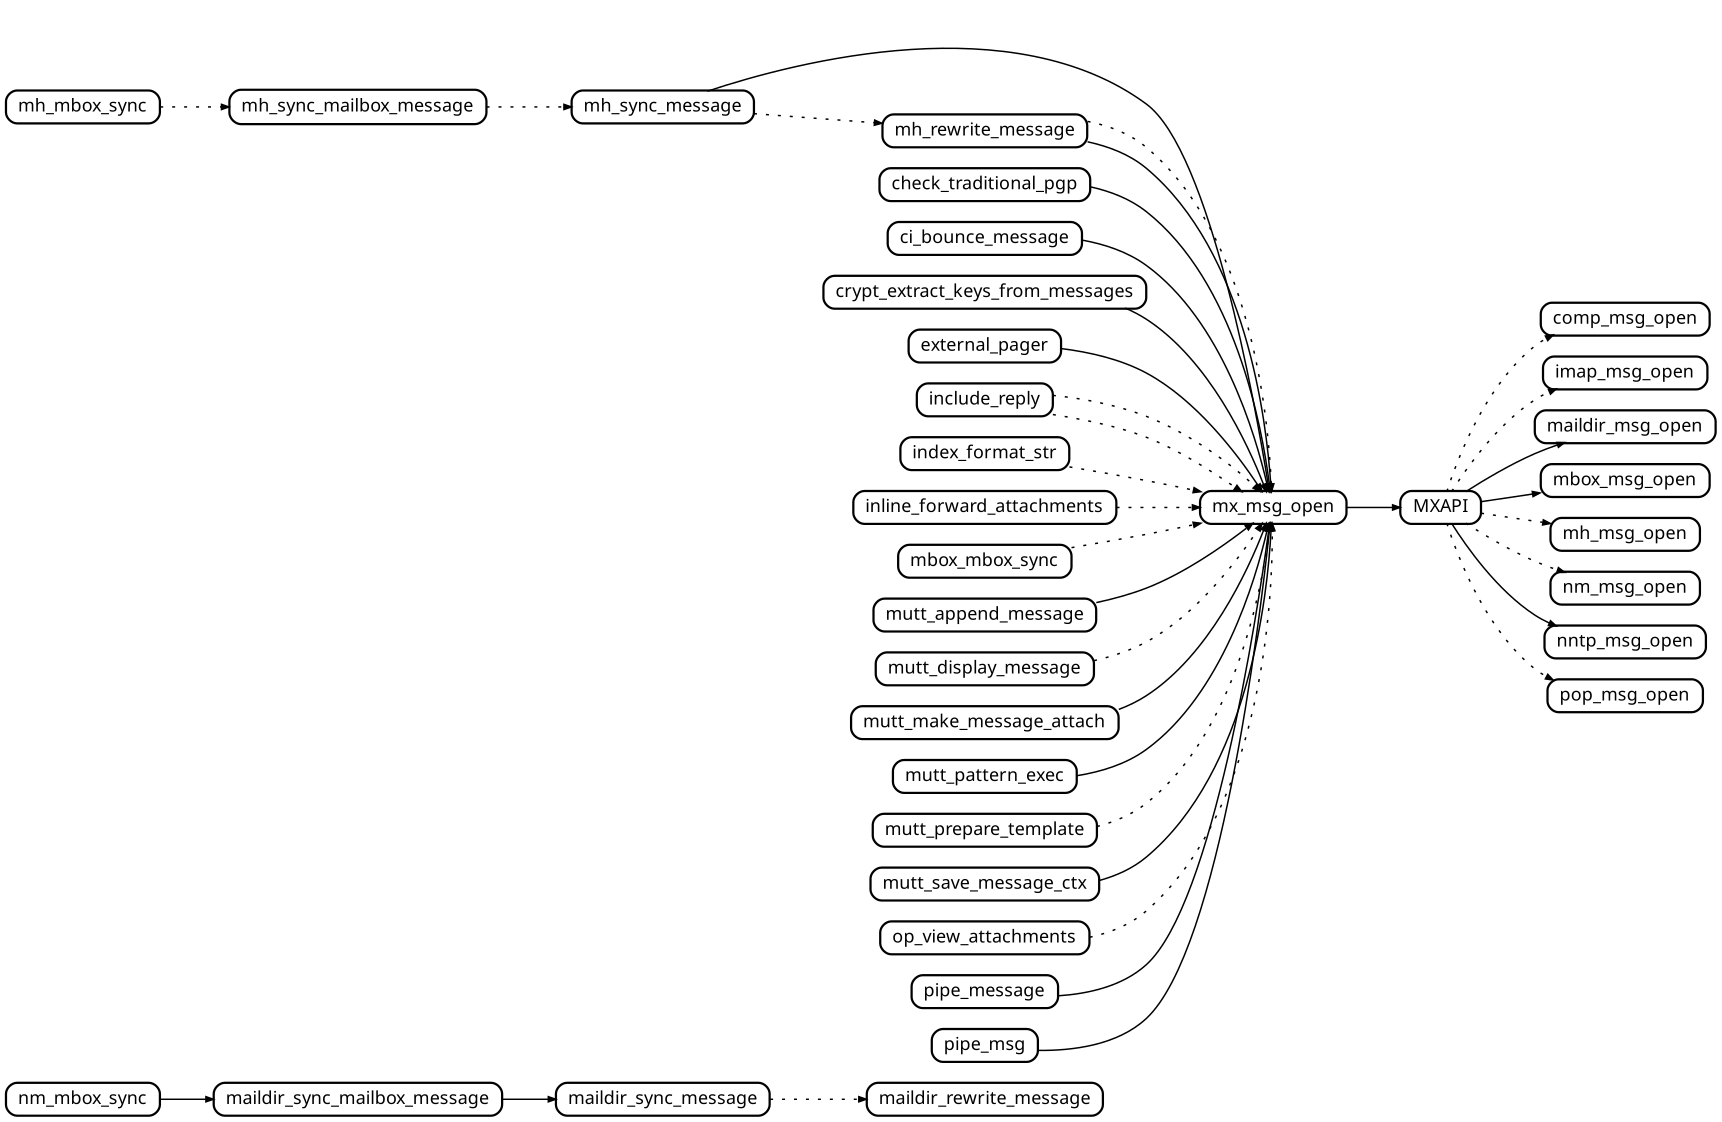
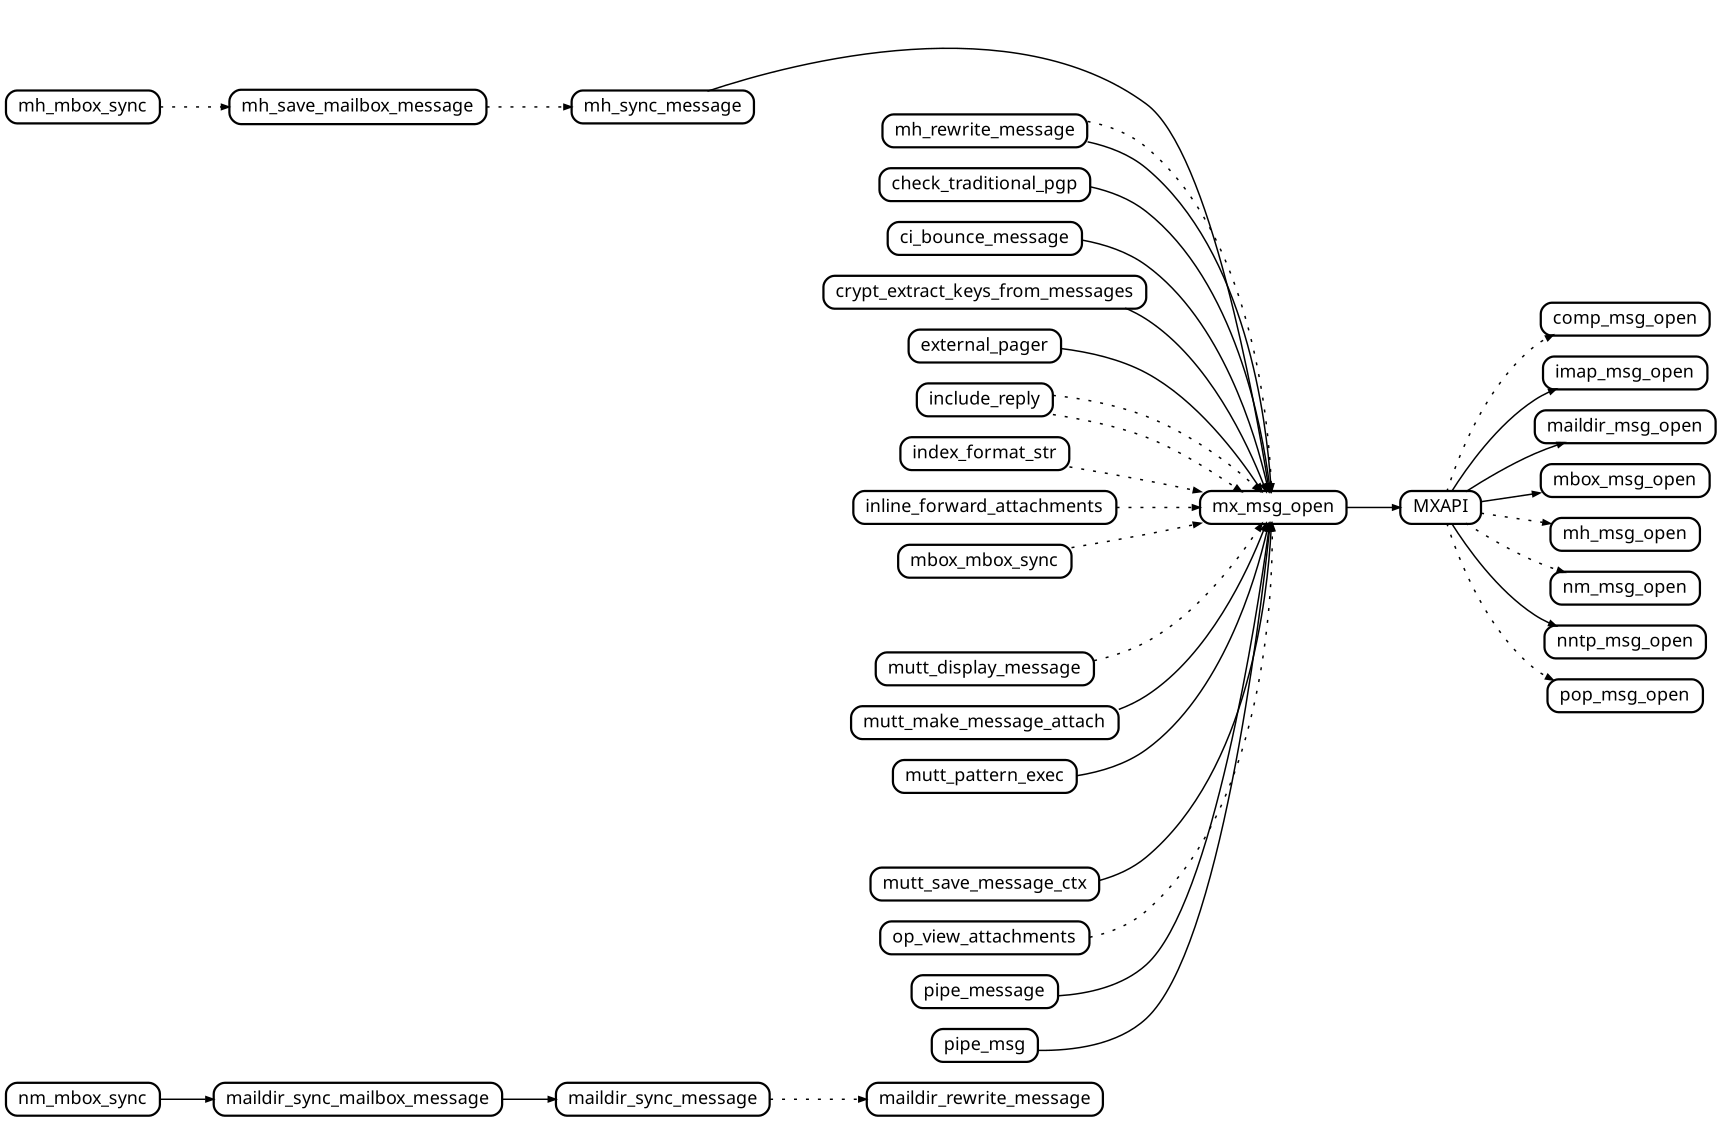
(358, 107) -> (358, 107)
(814, 118) -> none
(1494, 435) -> (1494, 435)
(985, 615) -> none
(985, 830) -> none
